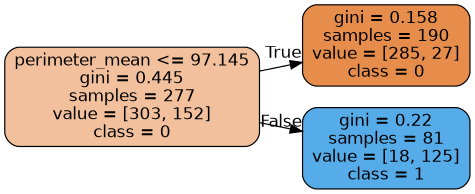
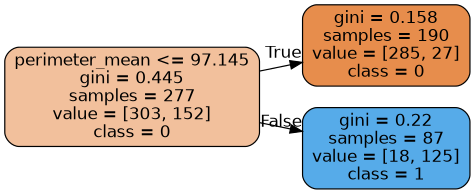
(386, 148) -> (386, 148)
